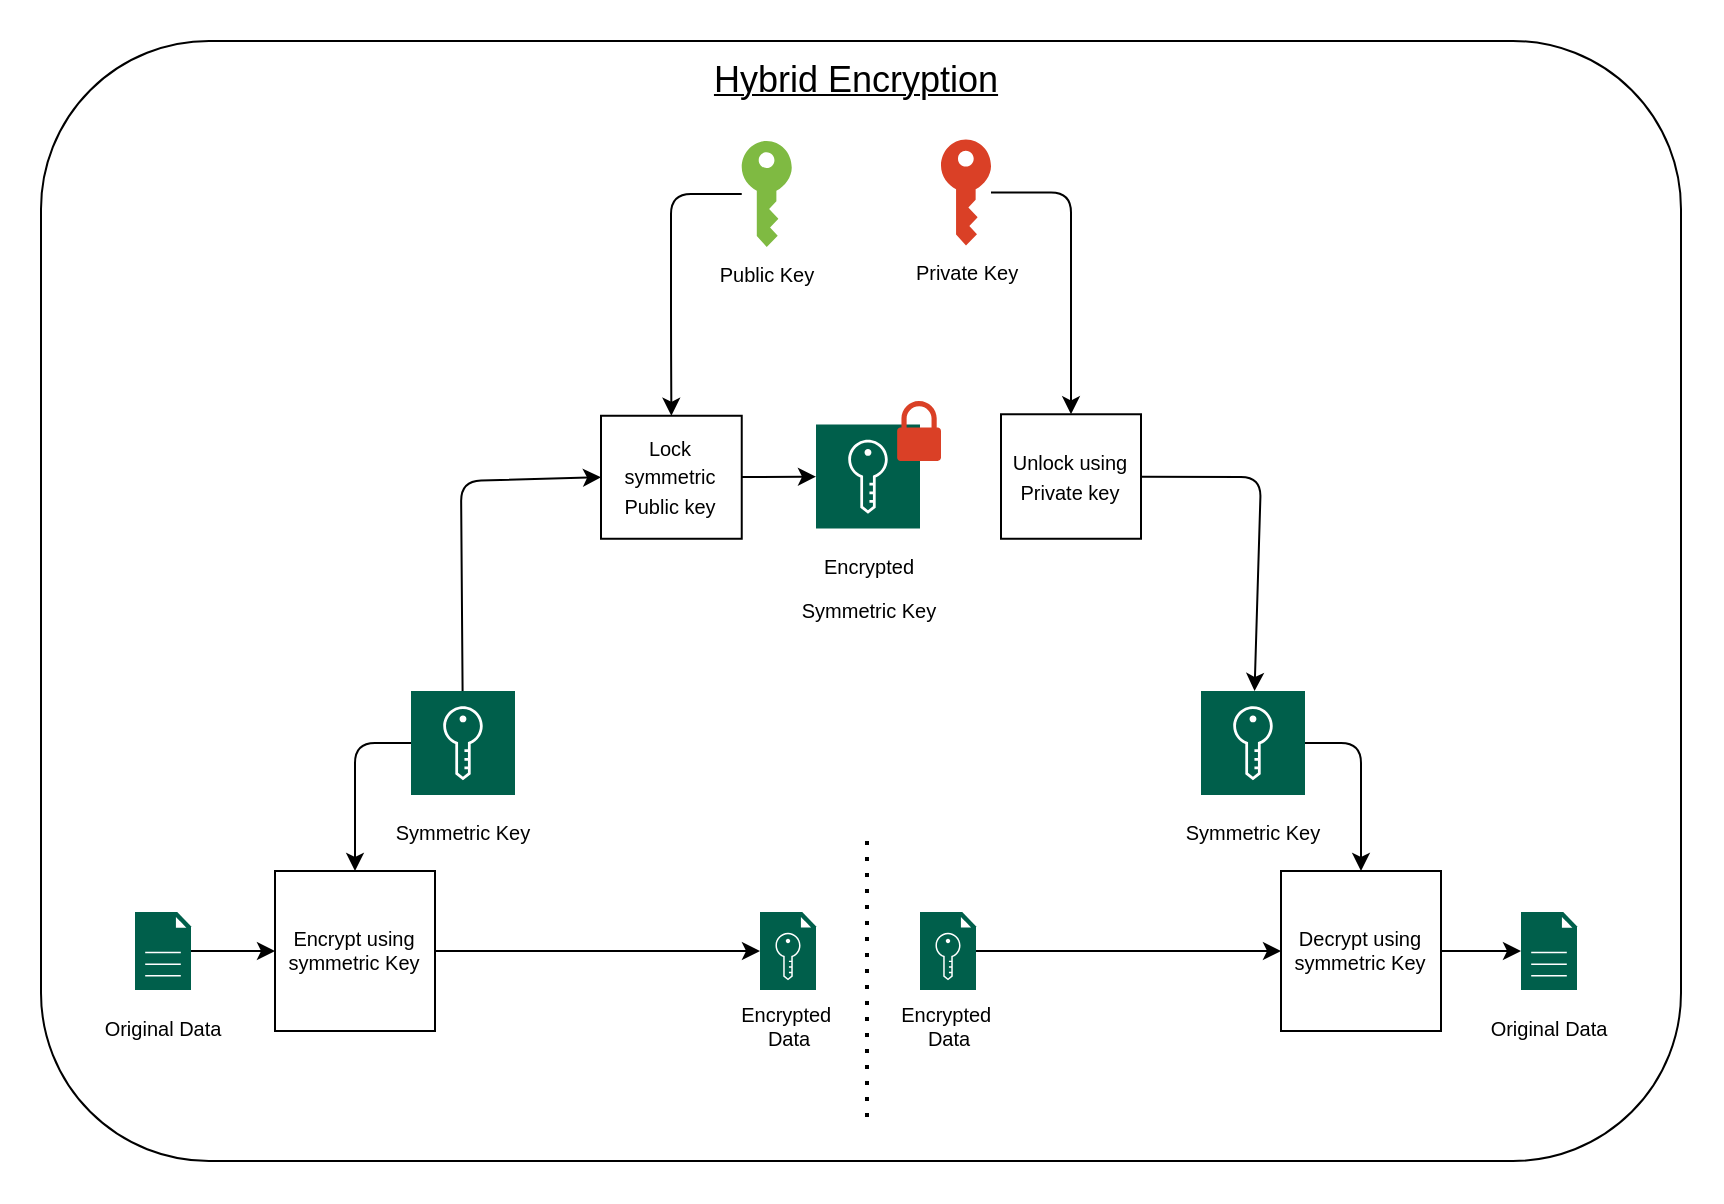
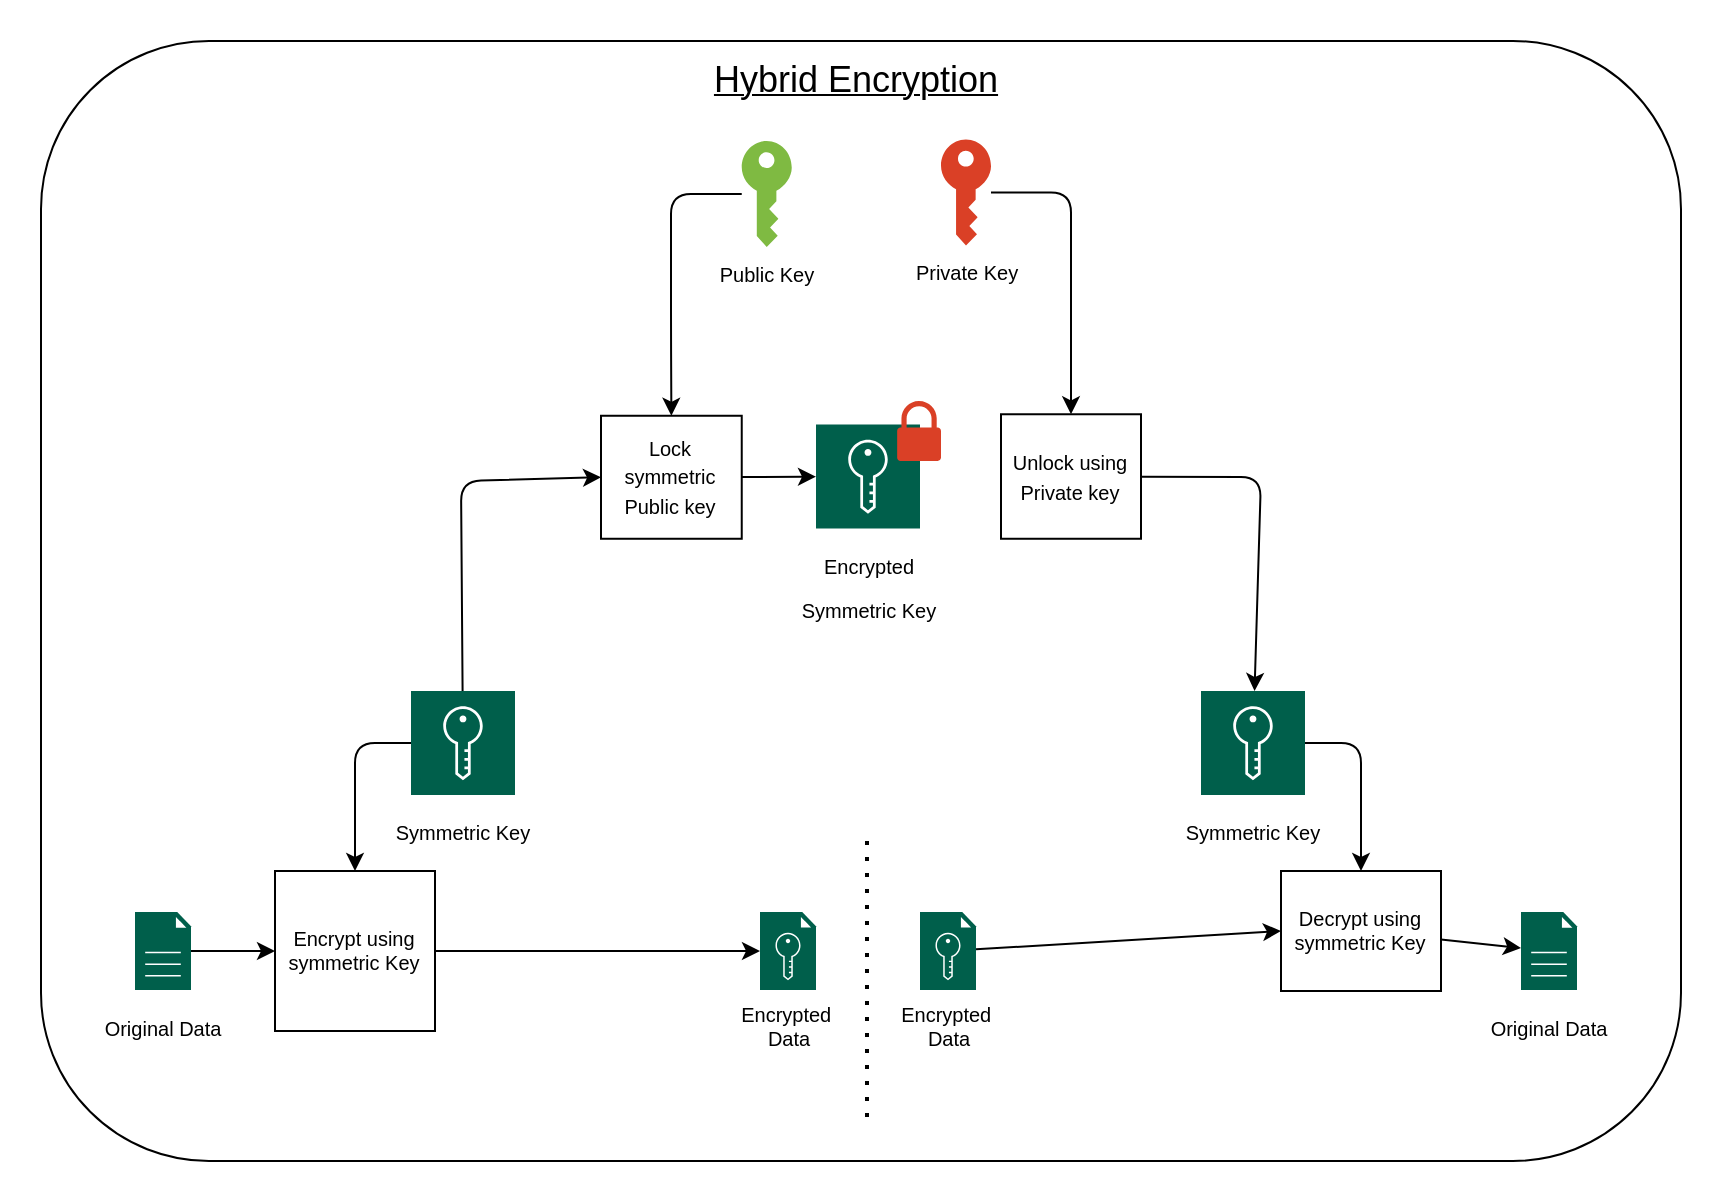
(1361, 951) -> (1361, 931)
